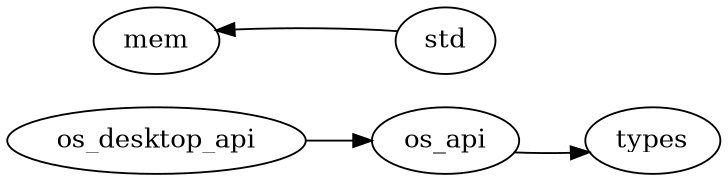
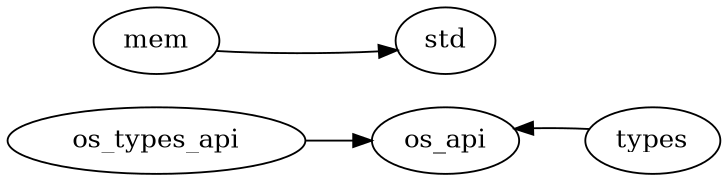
(316, 28) -> (297, 53)
(156, 141) -> (156, 141)
(543, 153) -> (561, 128)
